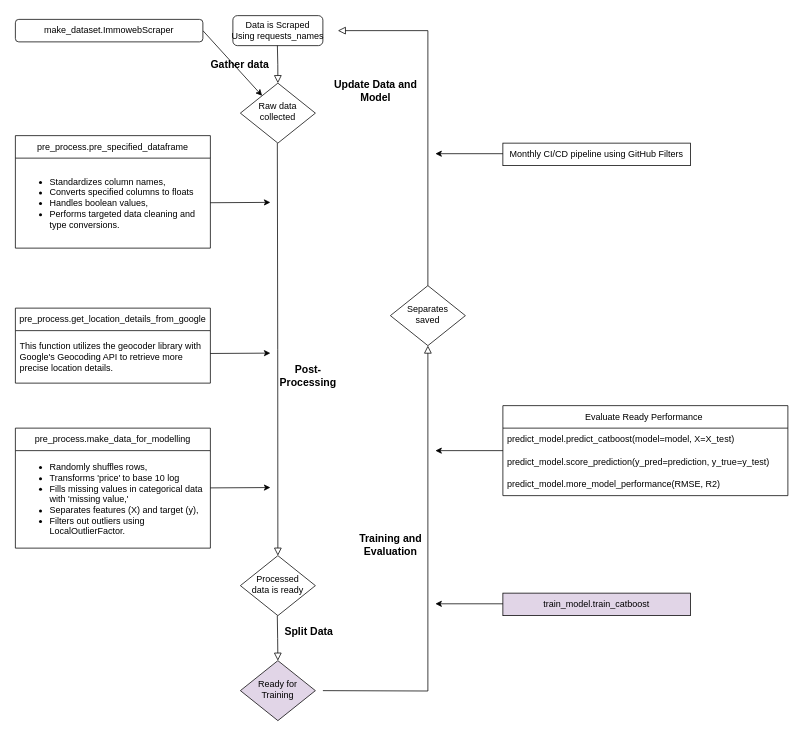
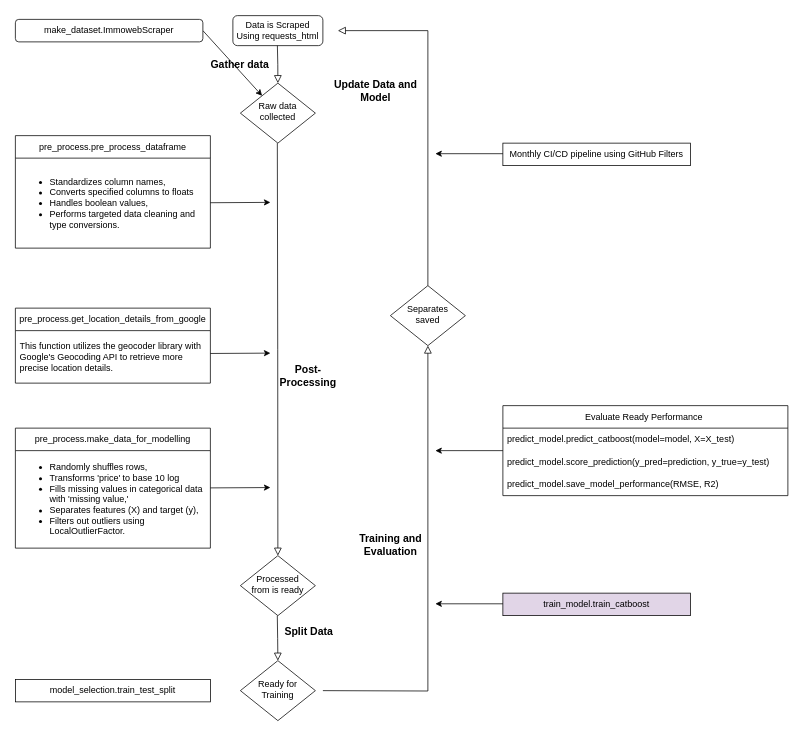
(278, 30) -> (278, 30)
(113, 147) -> (113, 147)
(616, 484) -> (616, 484)
(278, 584) -> (278, 584)
none -> (113, 690)
(278, 690) -> (278, 690)
